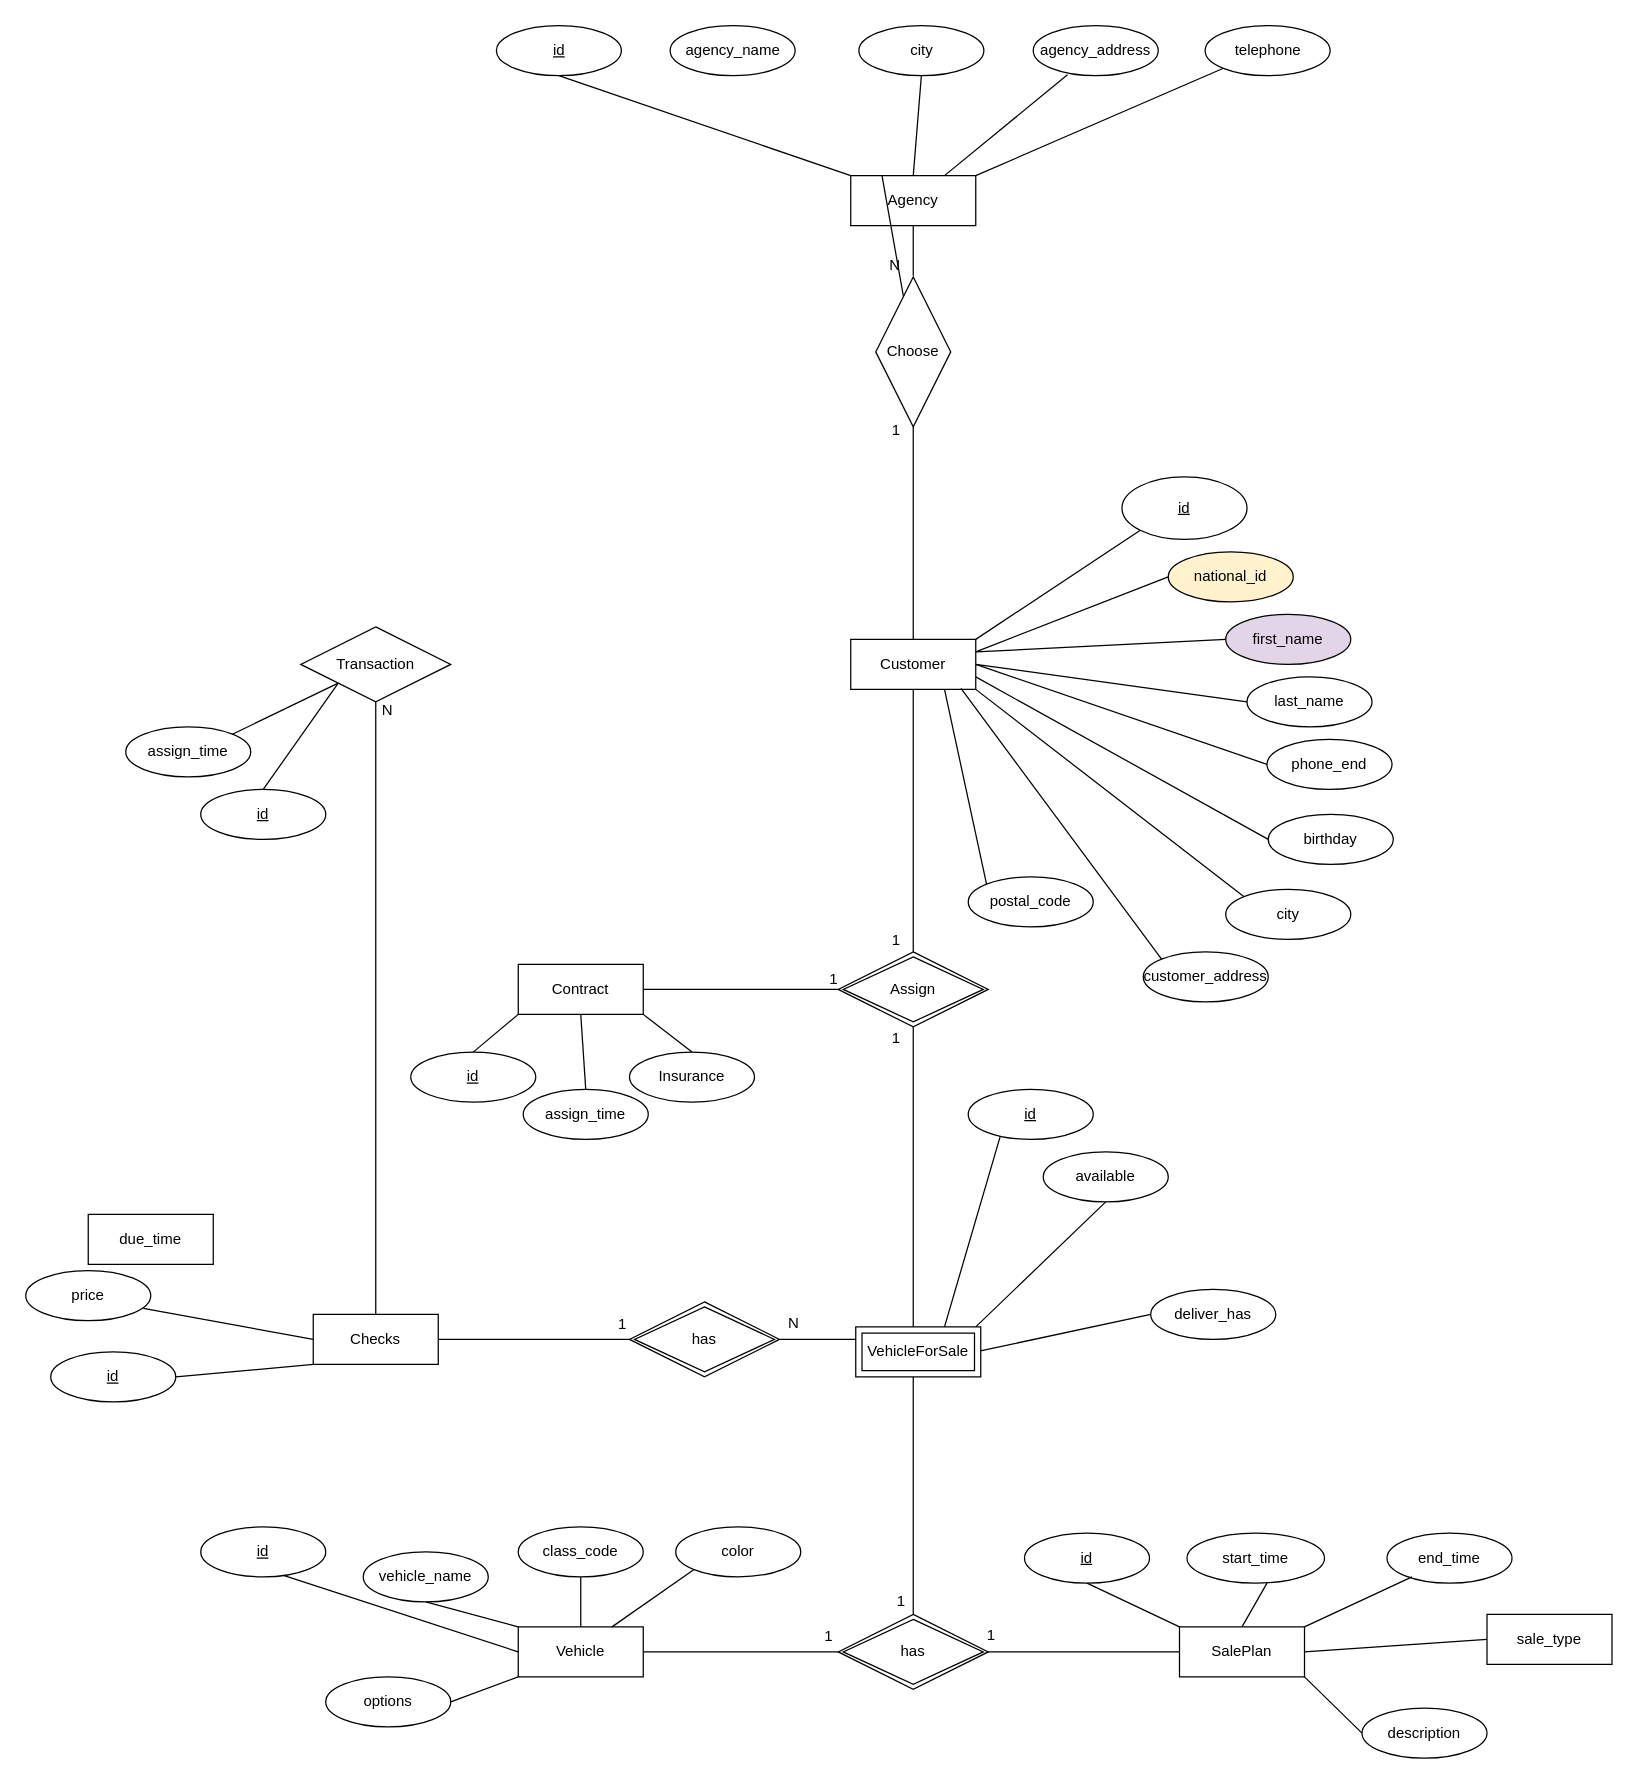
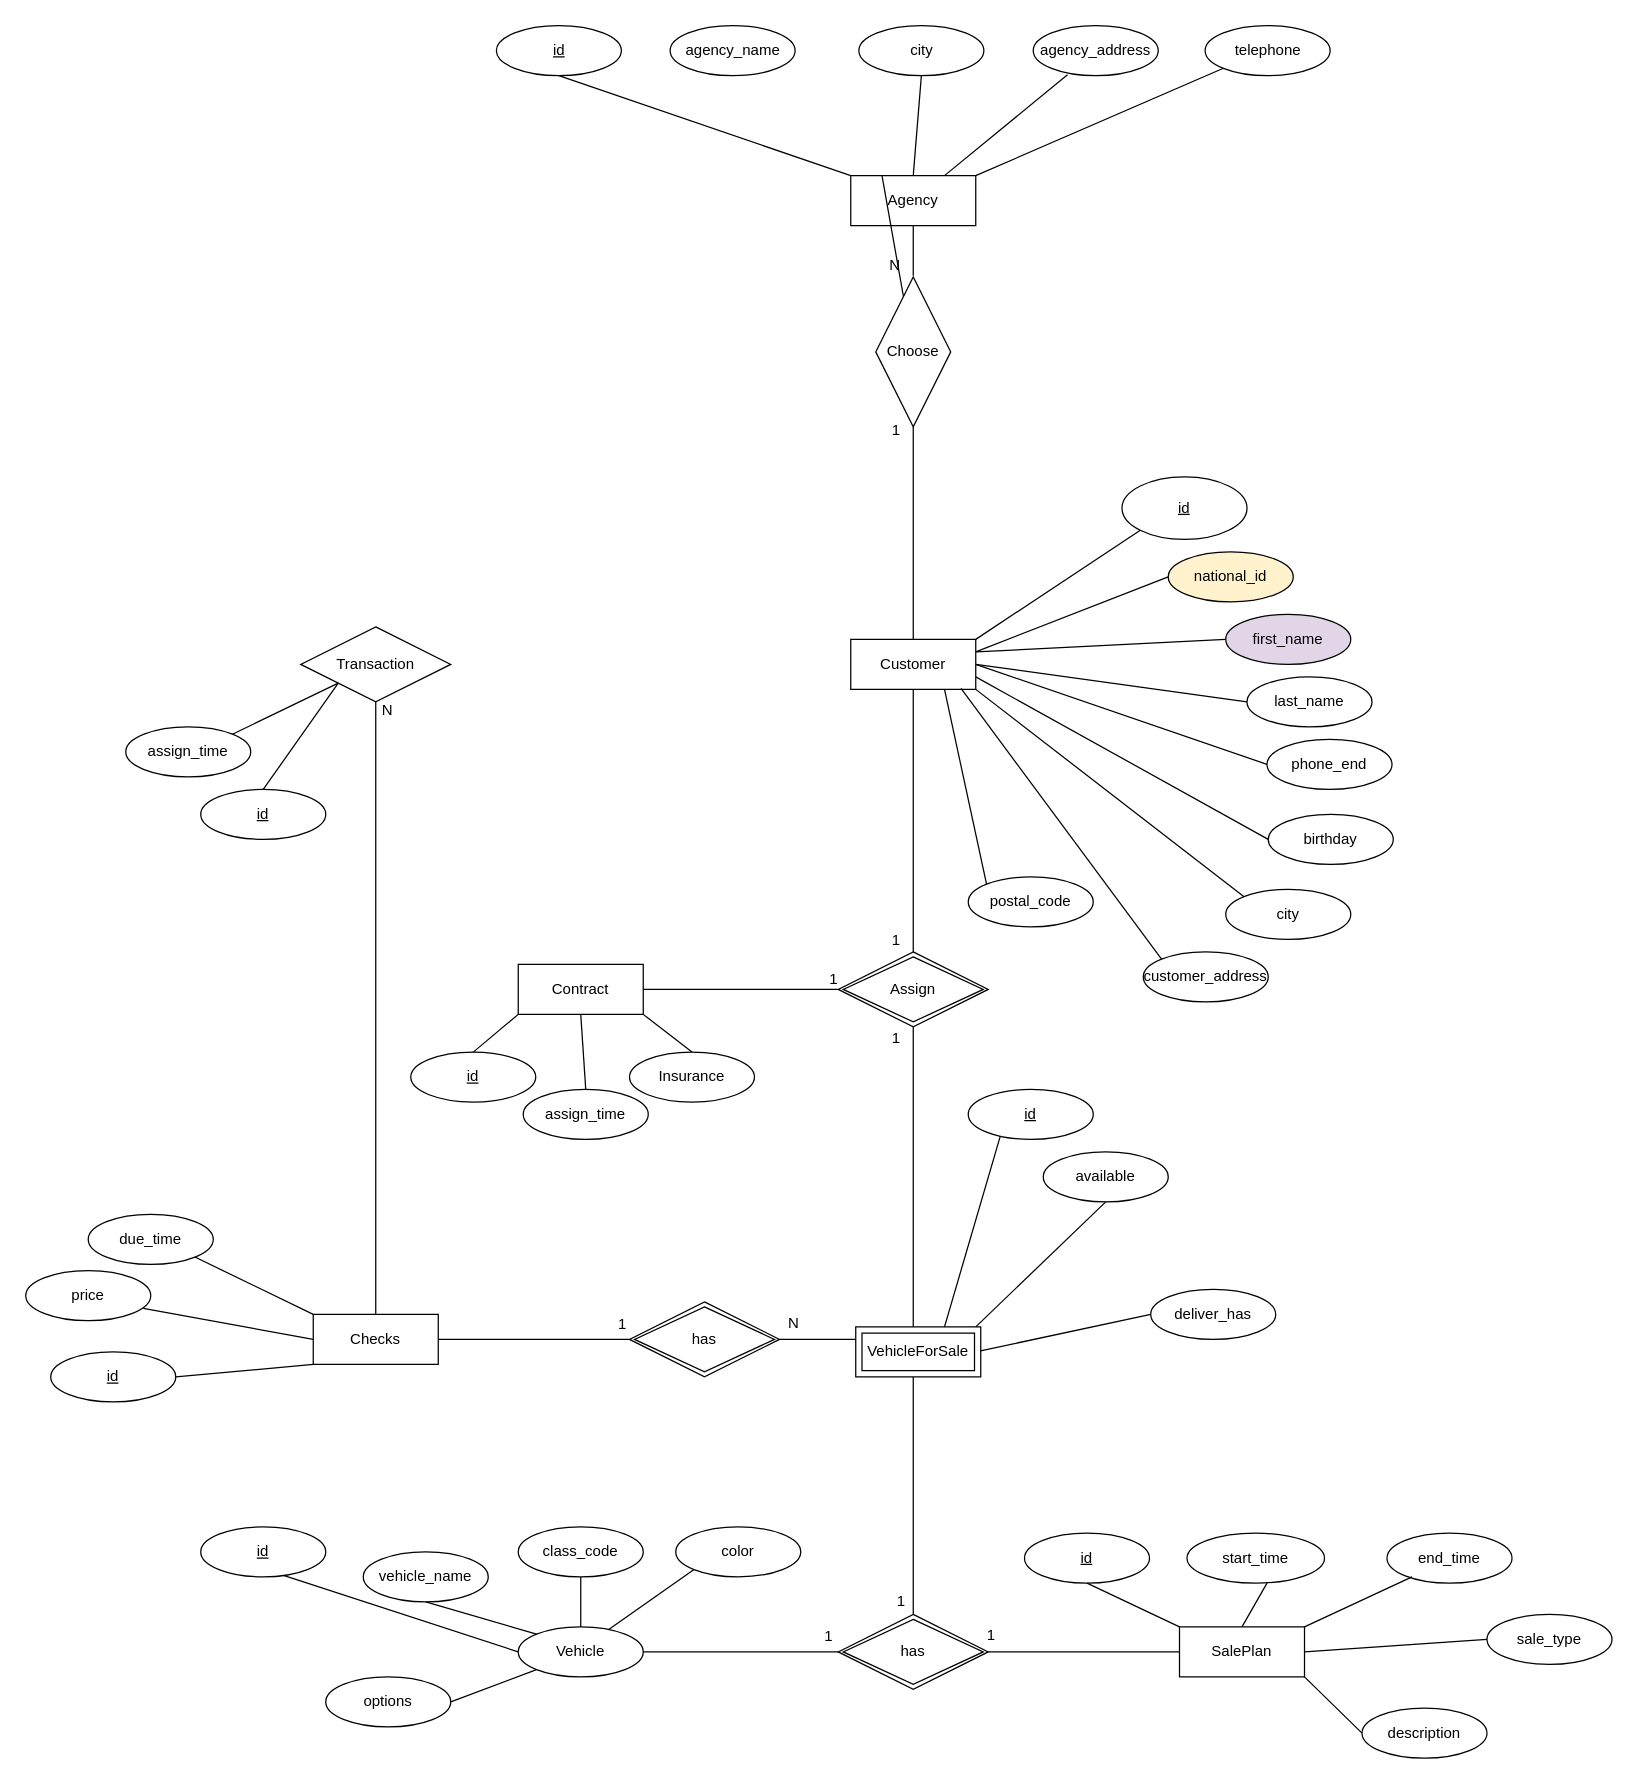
(151, 1239) -> (151, 1239)
none -> (254, 1286)
(1549, 1639) -> (1549, 1639)
(581, 1652) -> (581, 1652)
